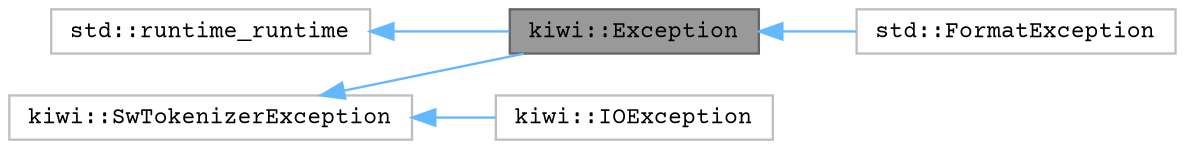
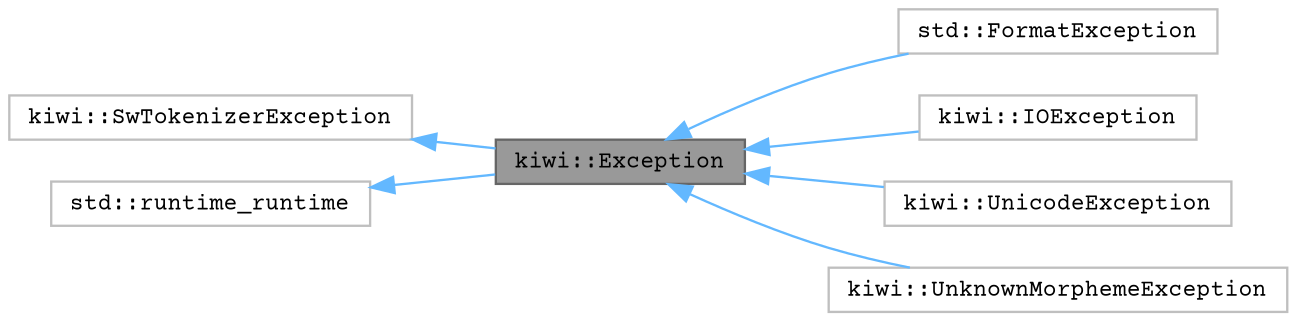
(466, 118) -> (844, 139)
none -> (1058, 204)
none -> (1058, 290)
